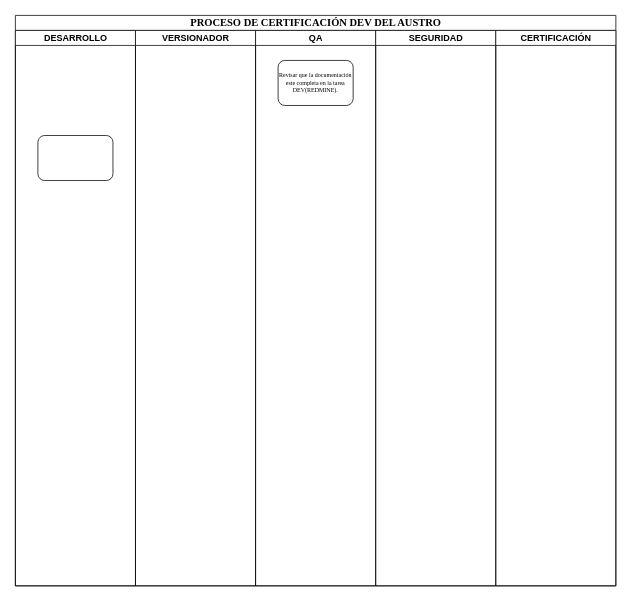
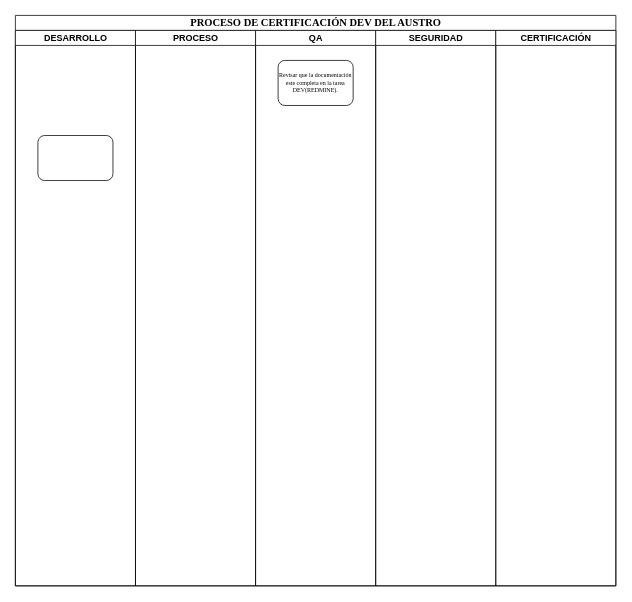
(196, 38) -> (196, 38)
